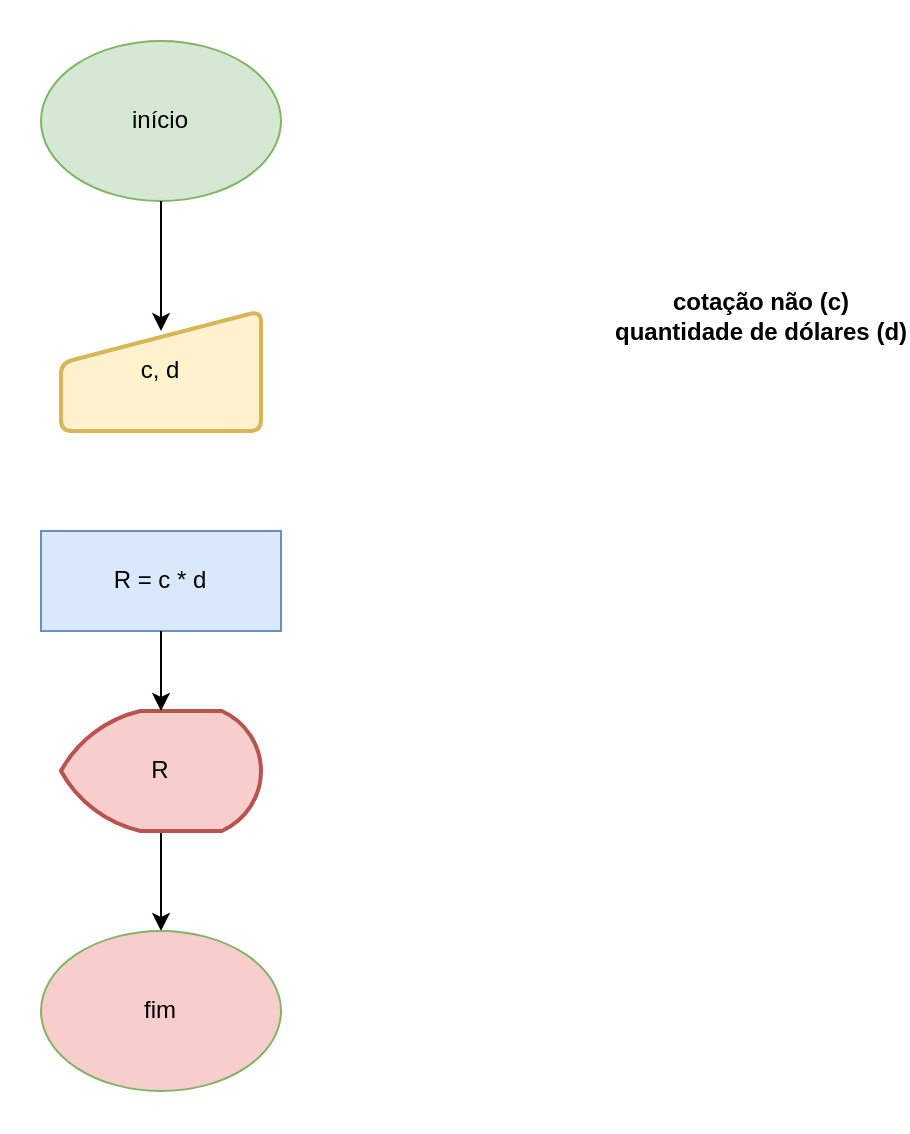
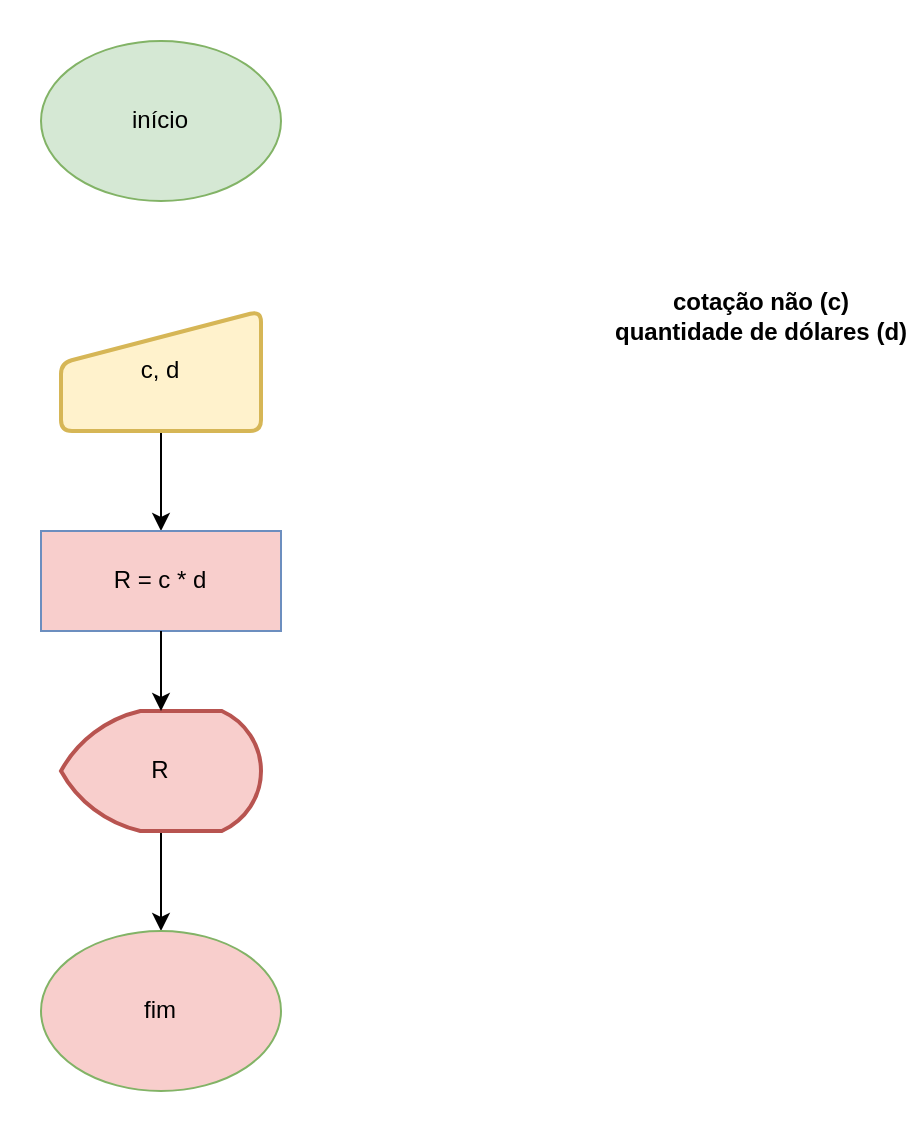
(161, 259) -> none
none -> (161, 474)
(161, 581) -> (161, 581)
